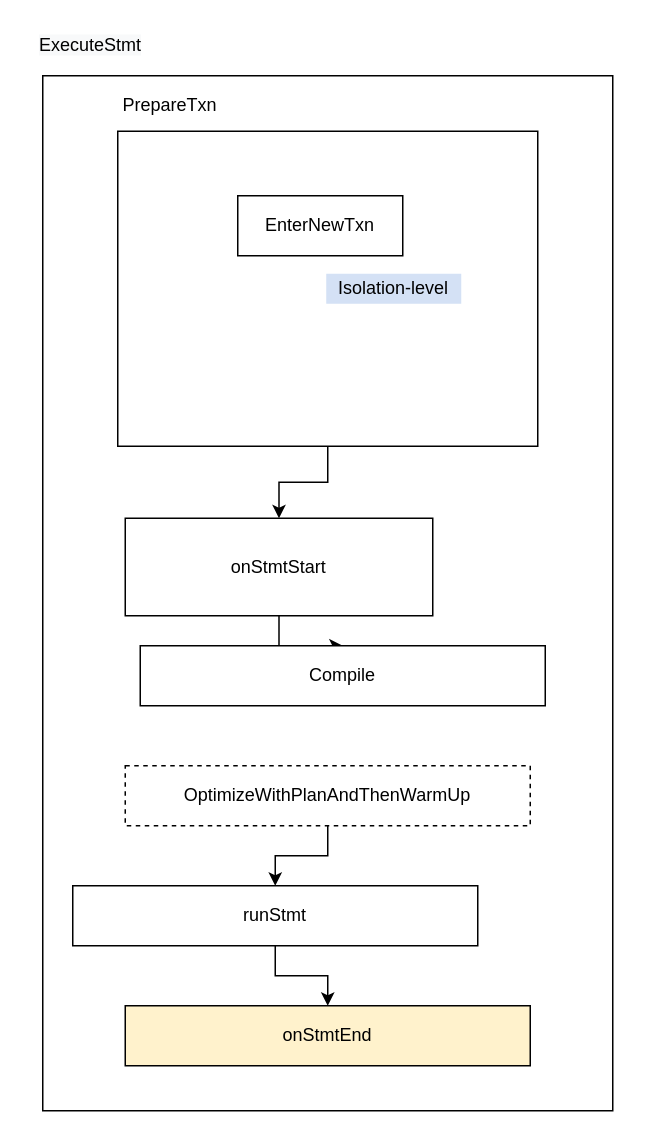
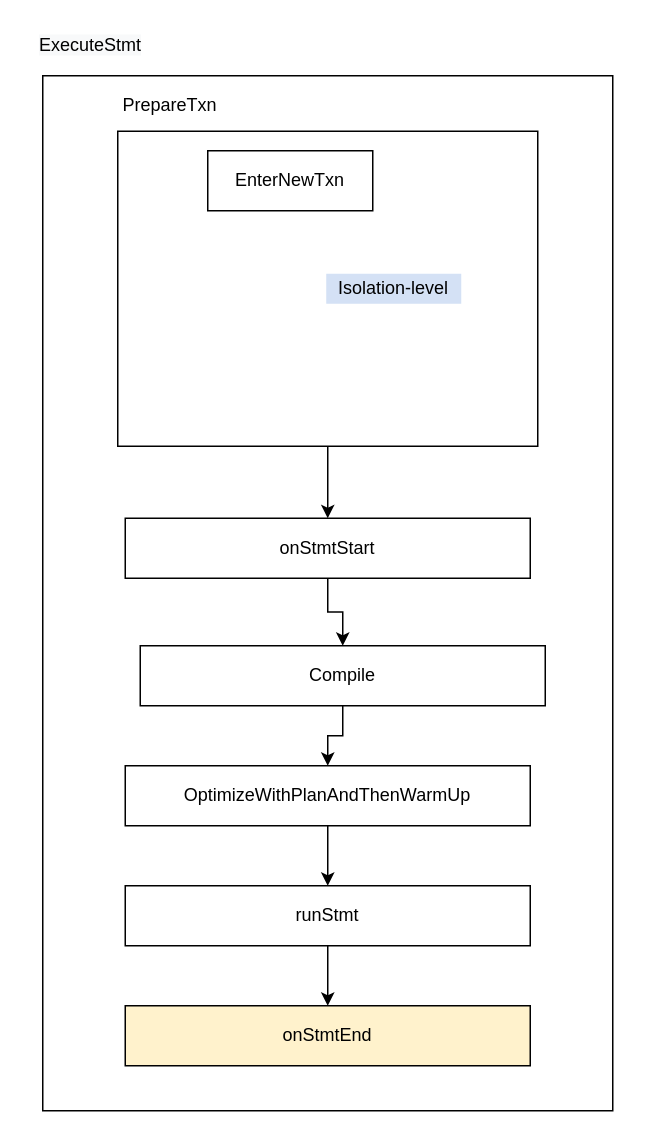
(320, 226) -> (290, 181)
(279, 567) -> (328, 548)
none -> (341, 736)
(328, 796) -> (328, 796)
(275, 916) -> (328, 916)
